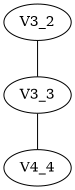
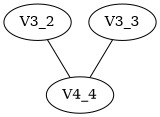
(38, 59) -> (59, 58)
